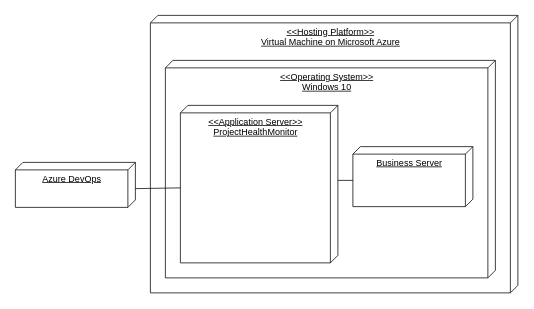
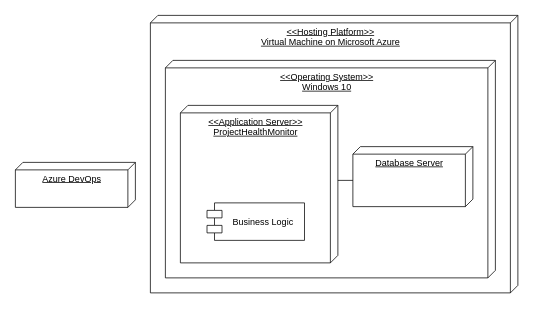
(410, 163) -> (410, 163)
(157, 188) -> none
none -> (256, 222)
